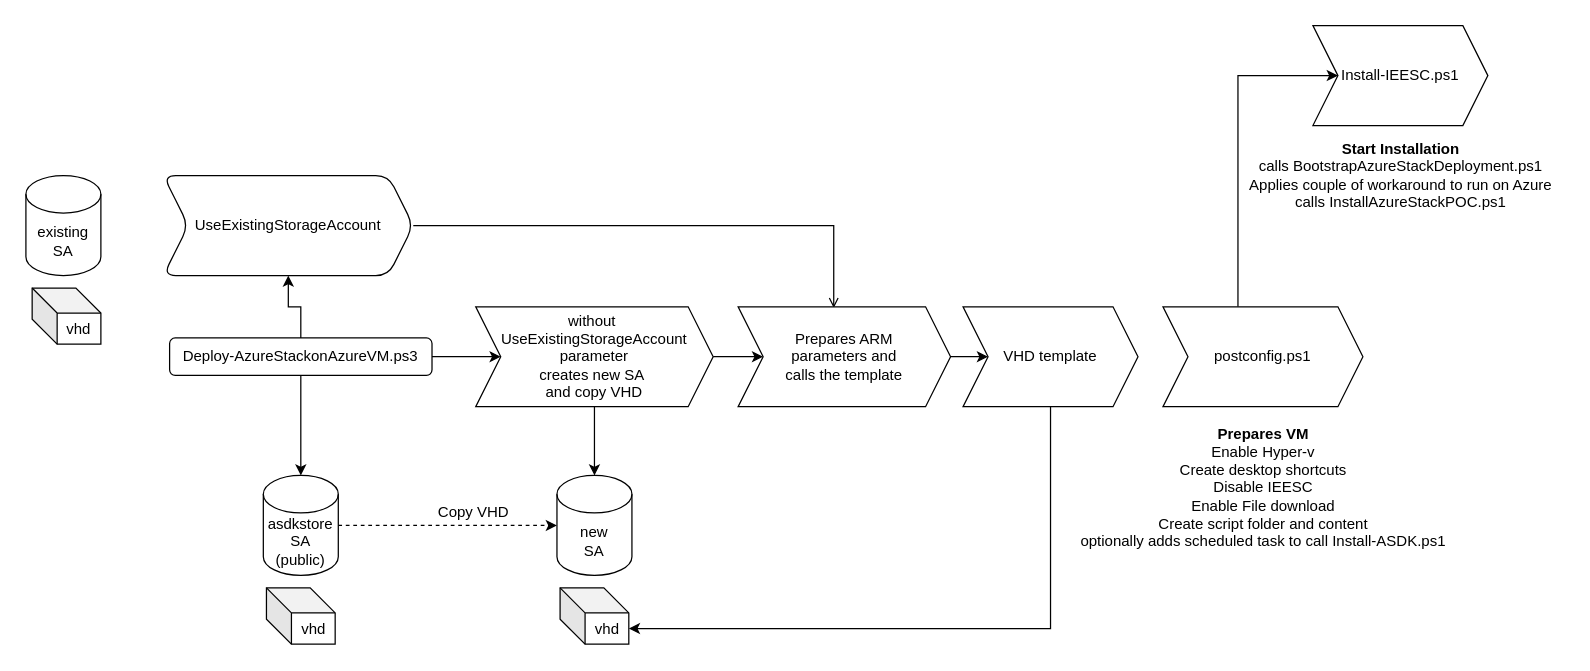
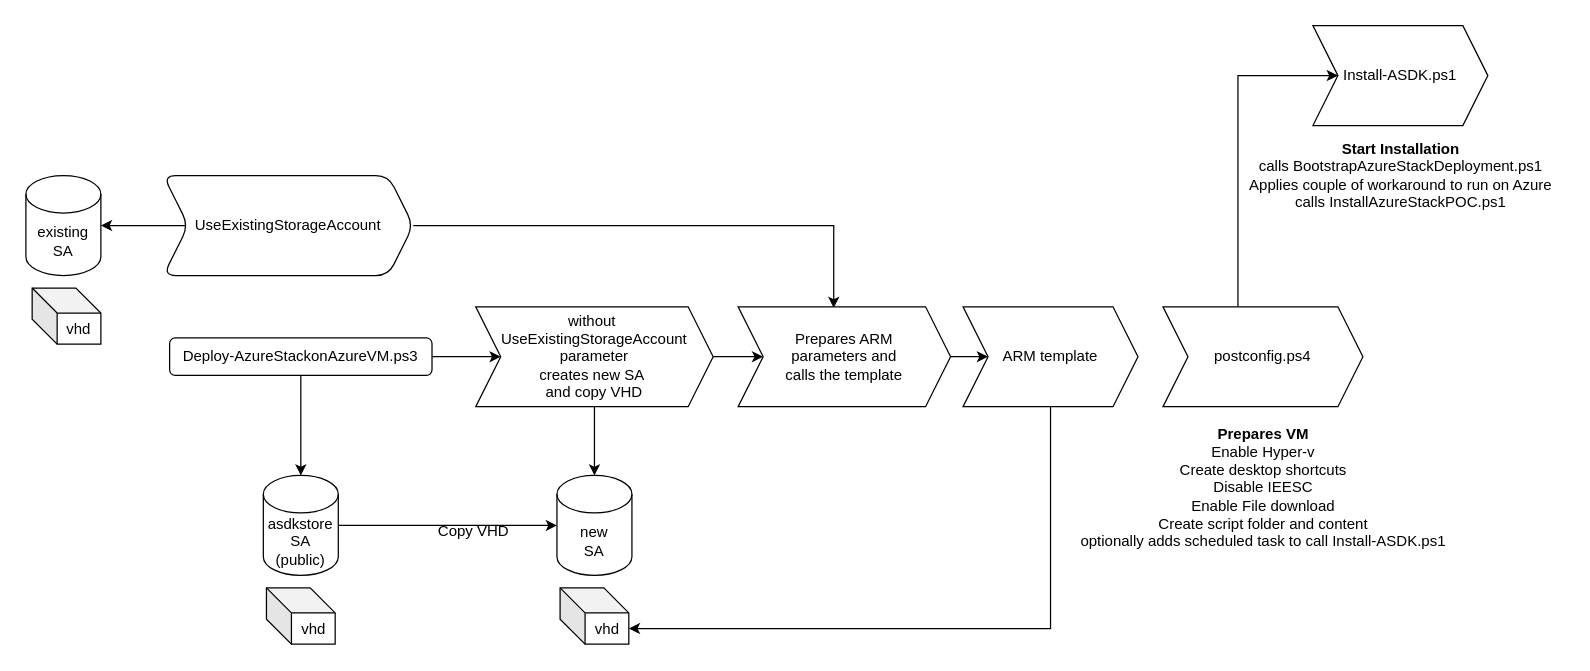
(1401, 76) -> (1401, 76)
none -> (148, 226)
(834, 300) -> (834, 298)
(299, 307) -> none
(1051, 357) -> (1051, 357)
(1263, 357) -> (1263, 357)
(473, 513) -> (473, 532)
(445, 526) -> (445, 526)
